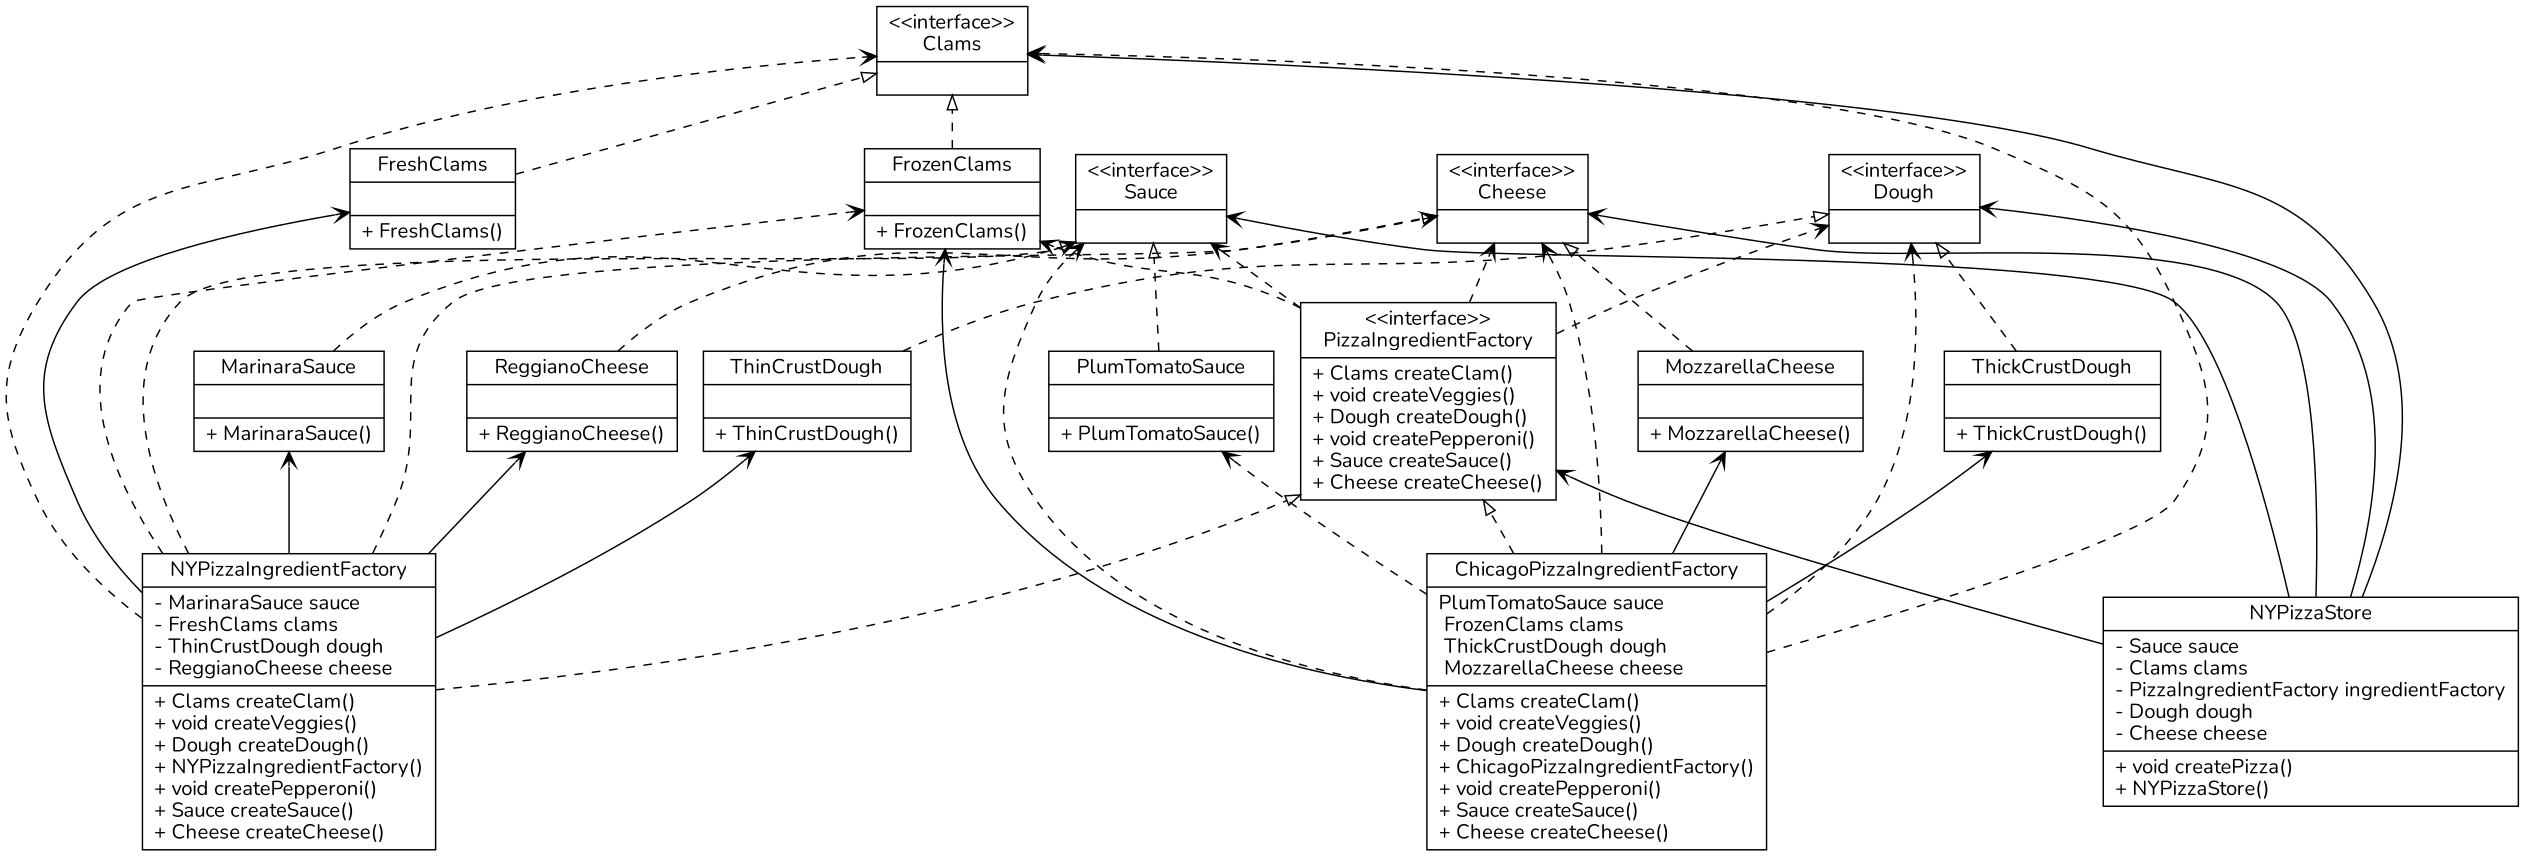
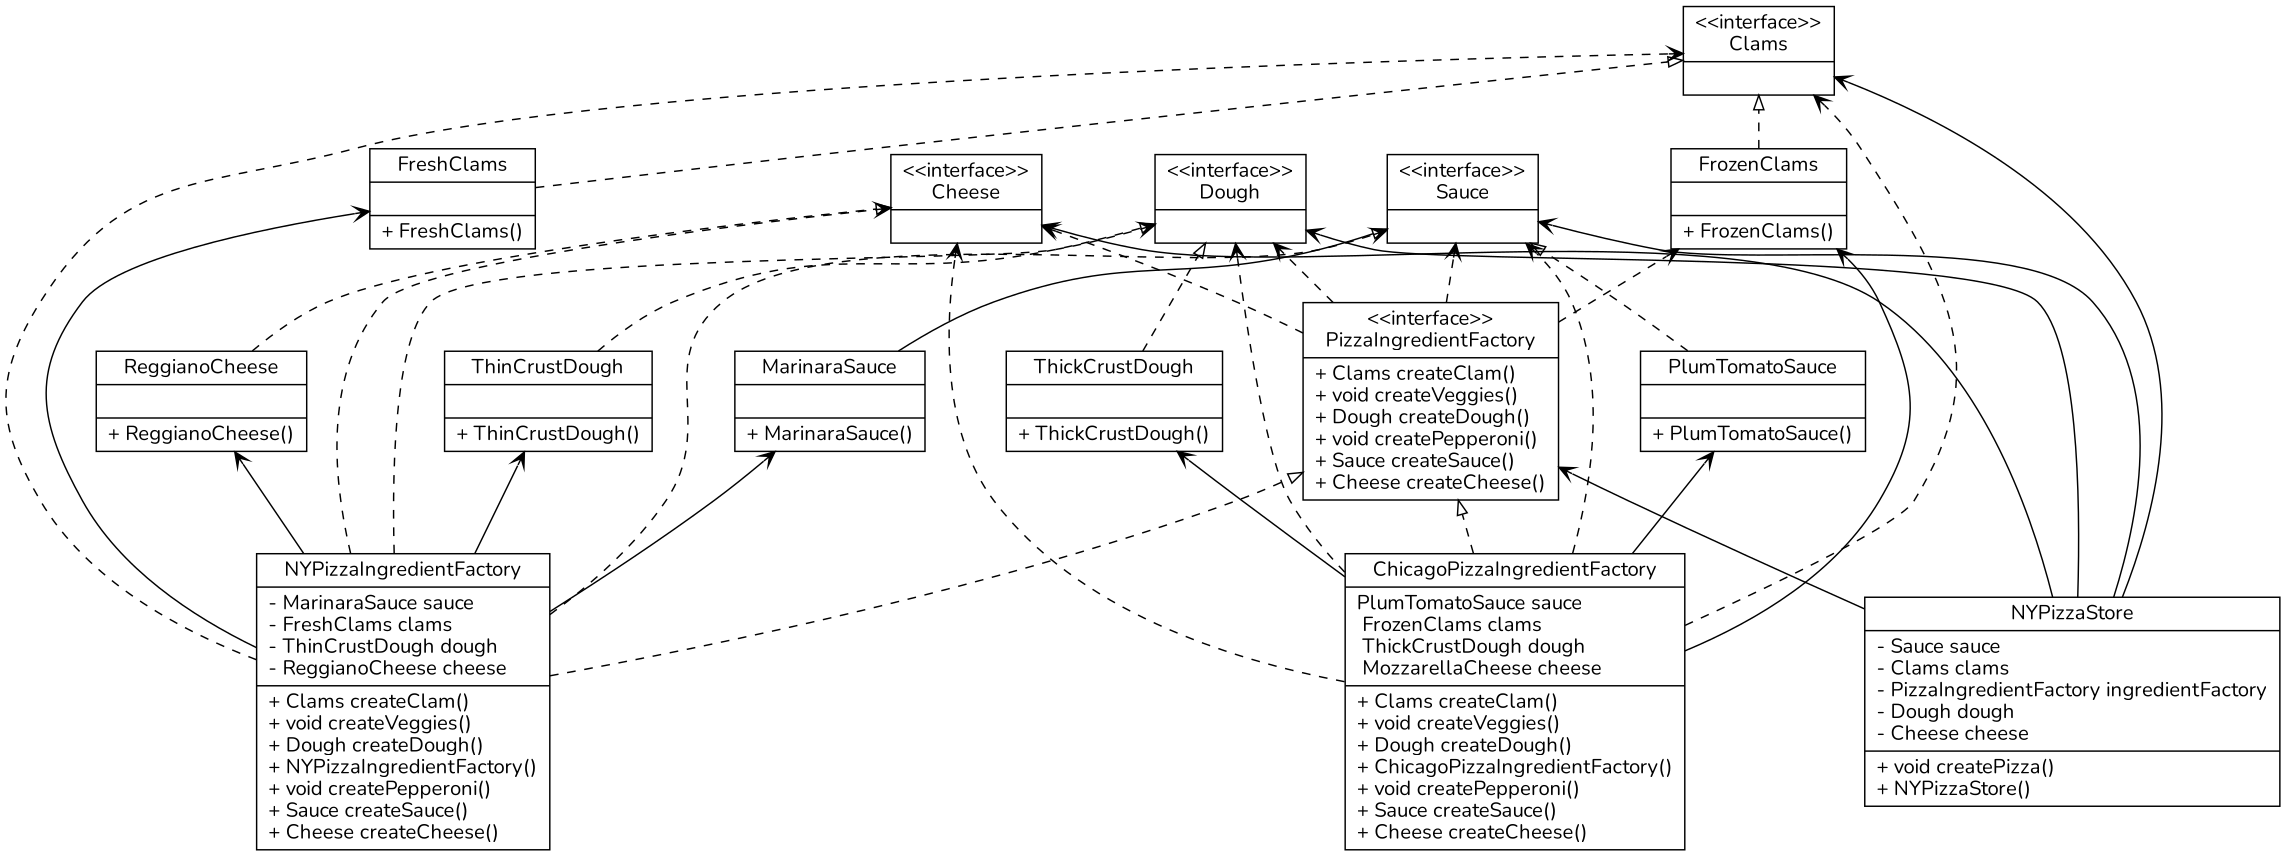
(528, 250) -> (656, 266)
(819, 273) -> (1130, 272)
(1751, 401) -> none
(1329, 530) -> (1668, 508)
